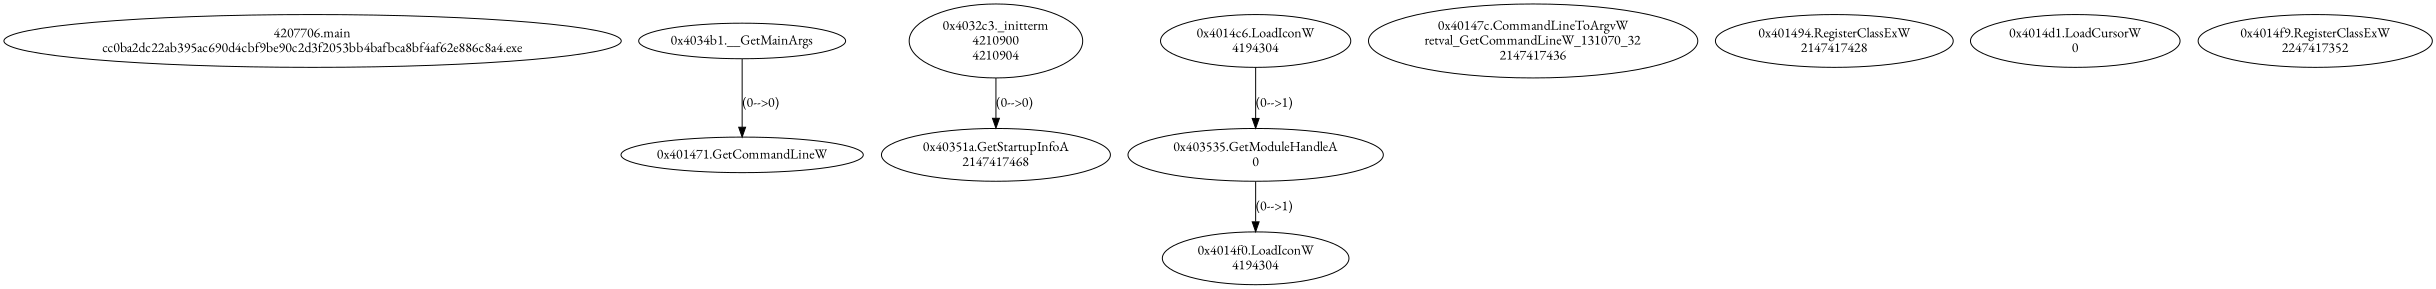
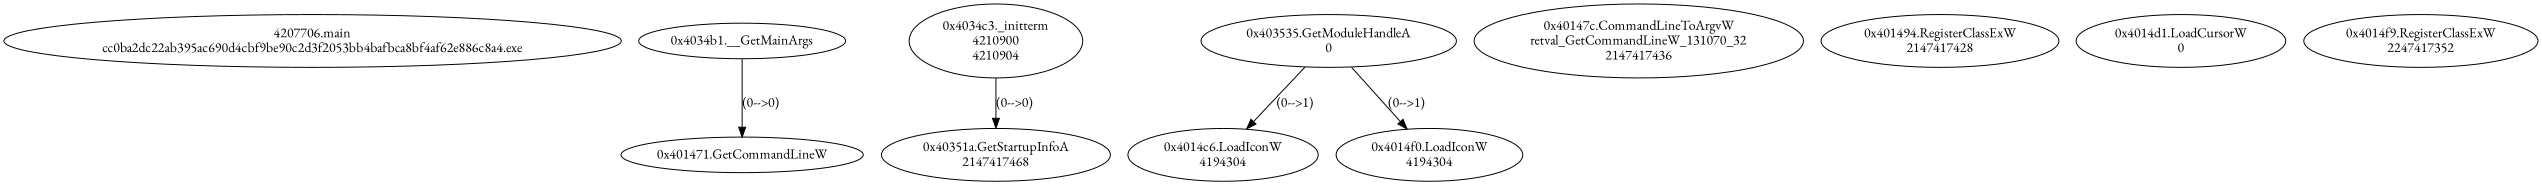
(996, 41) -> (996, 41)
(1256, 93) -> (1279, 94)
